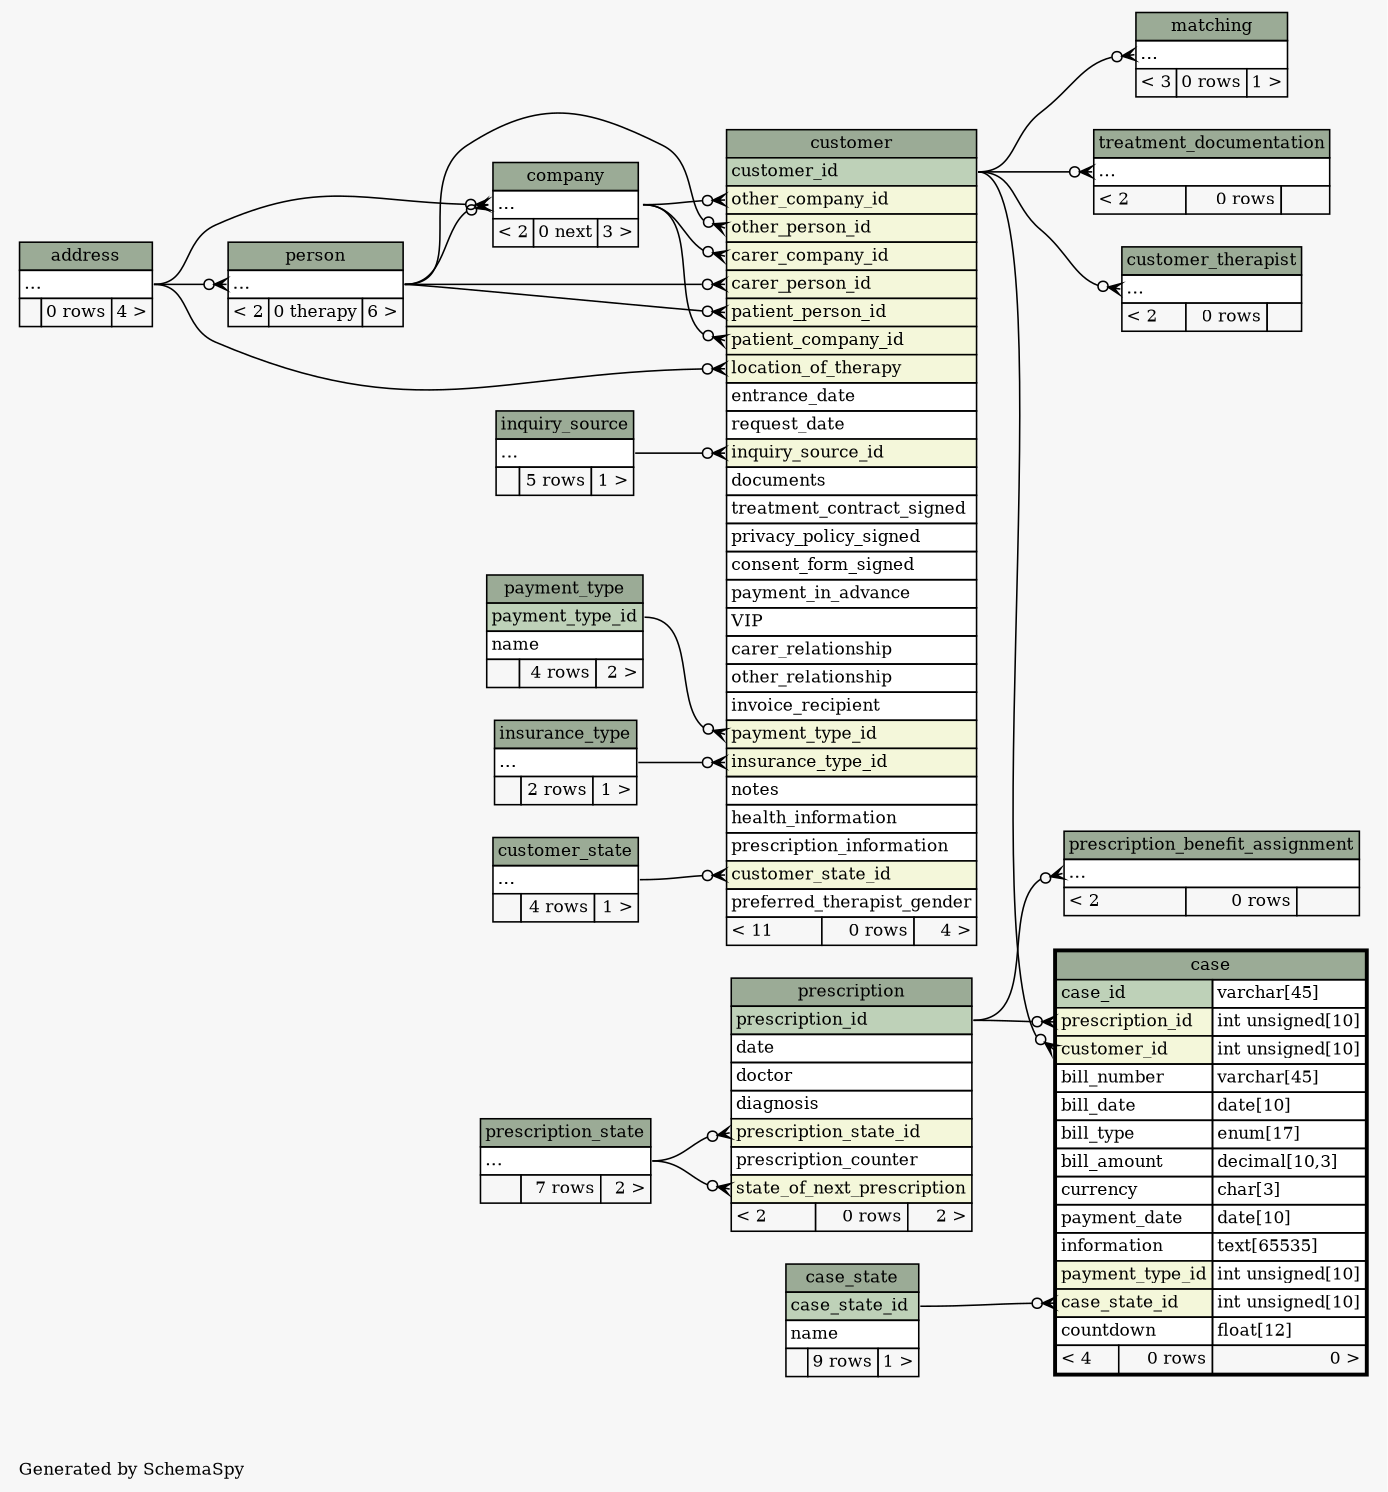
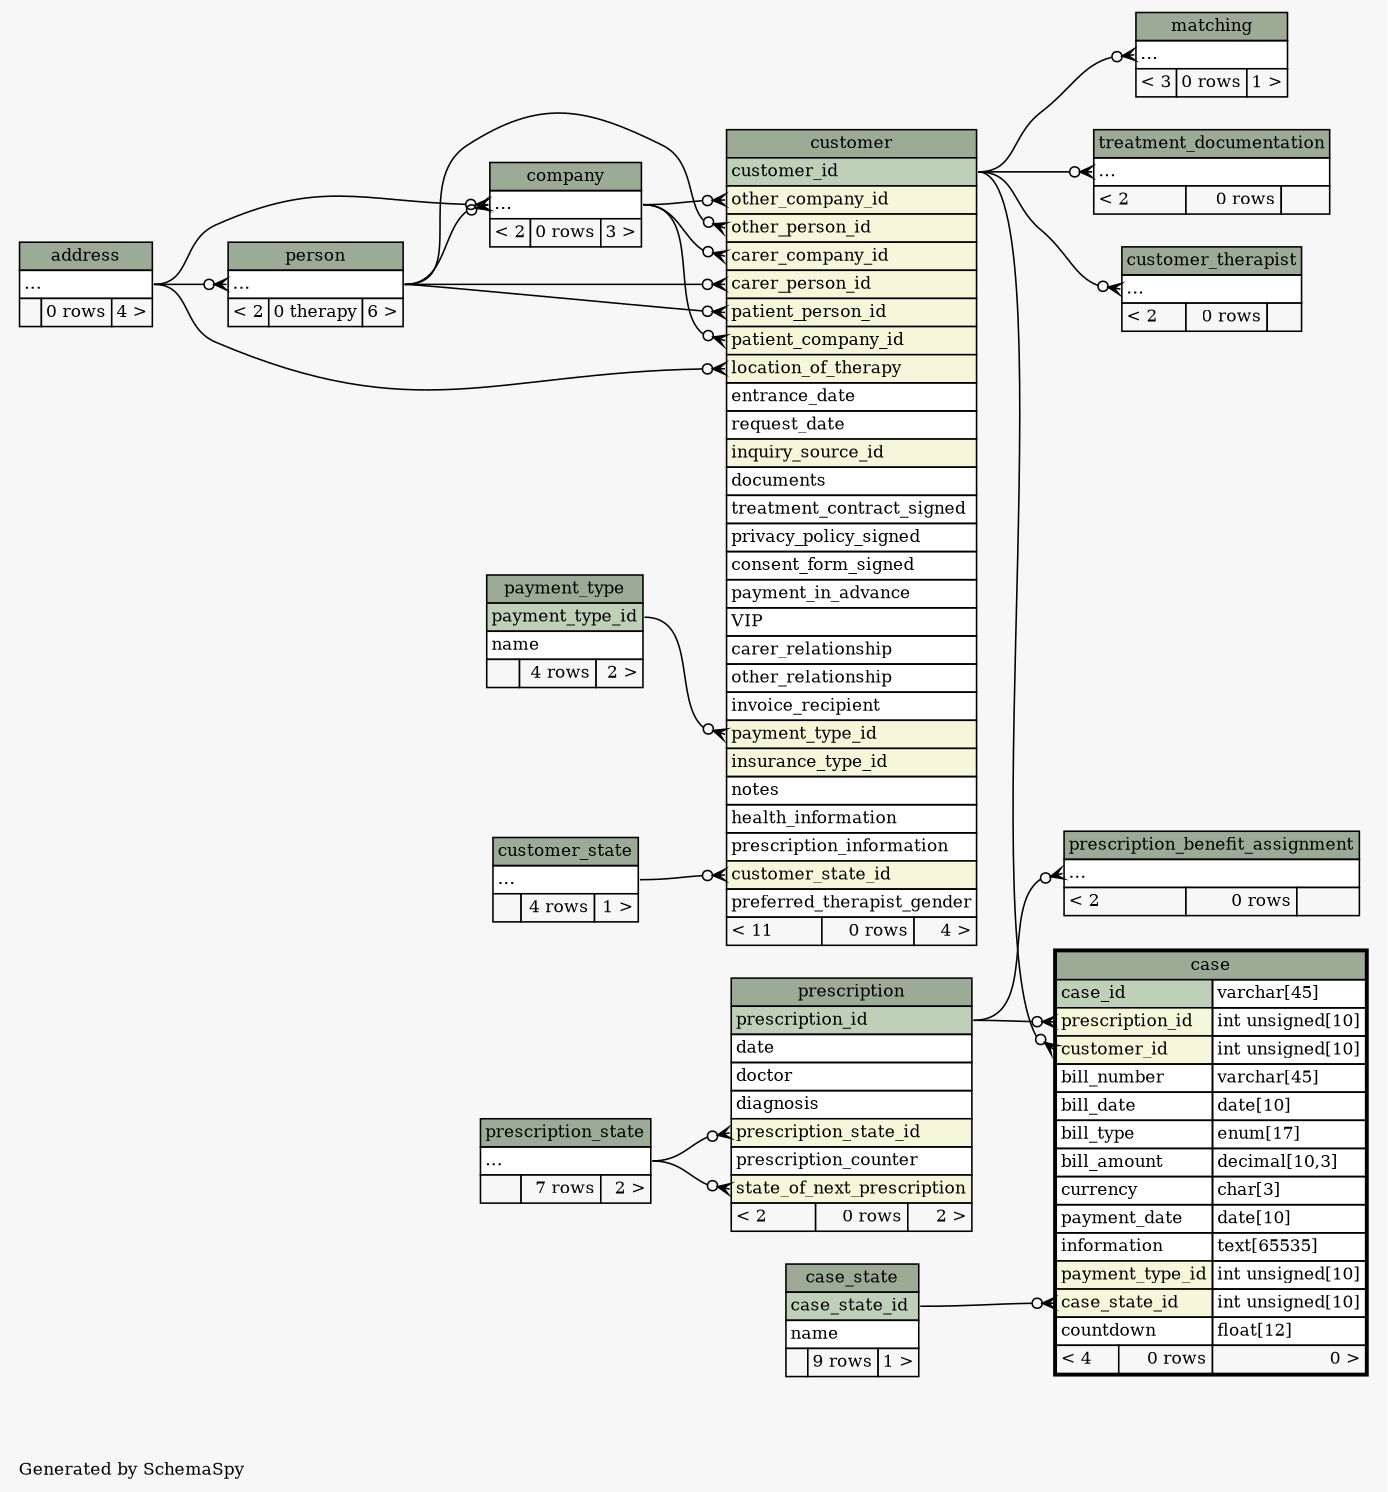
(566, 232) -> (566, 232)
(565, 453) -> none
(565, 762) -> none
